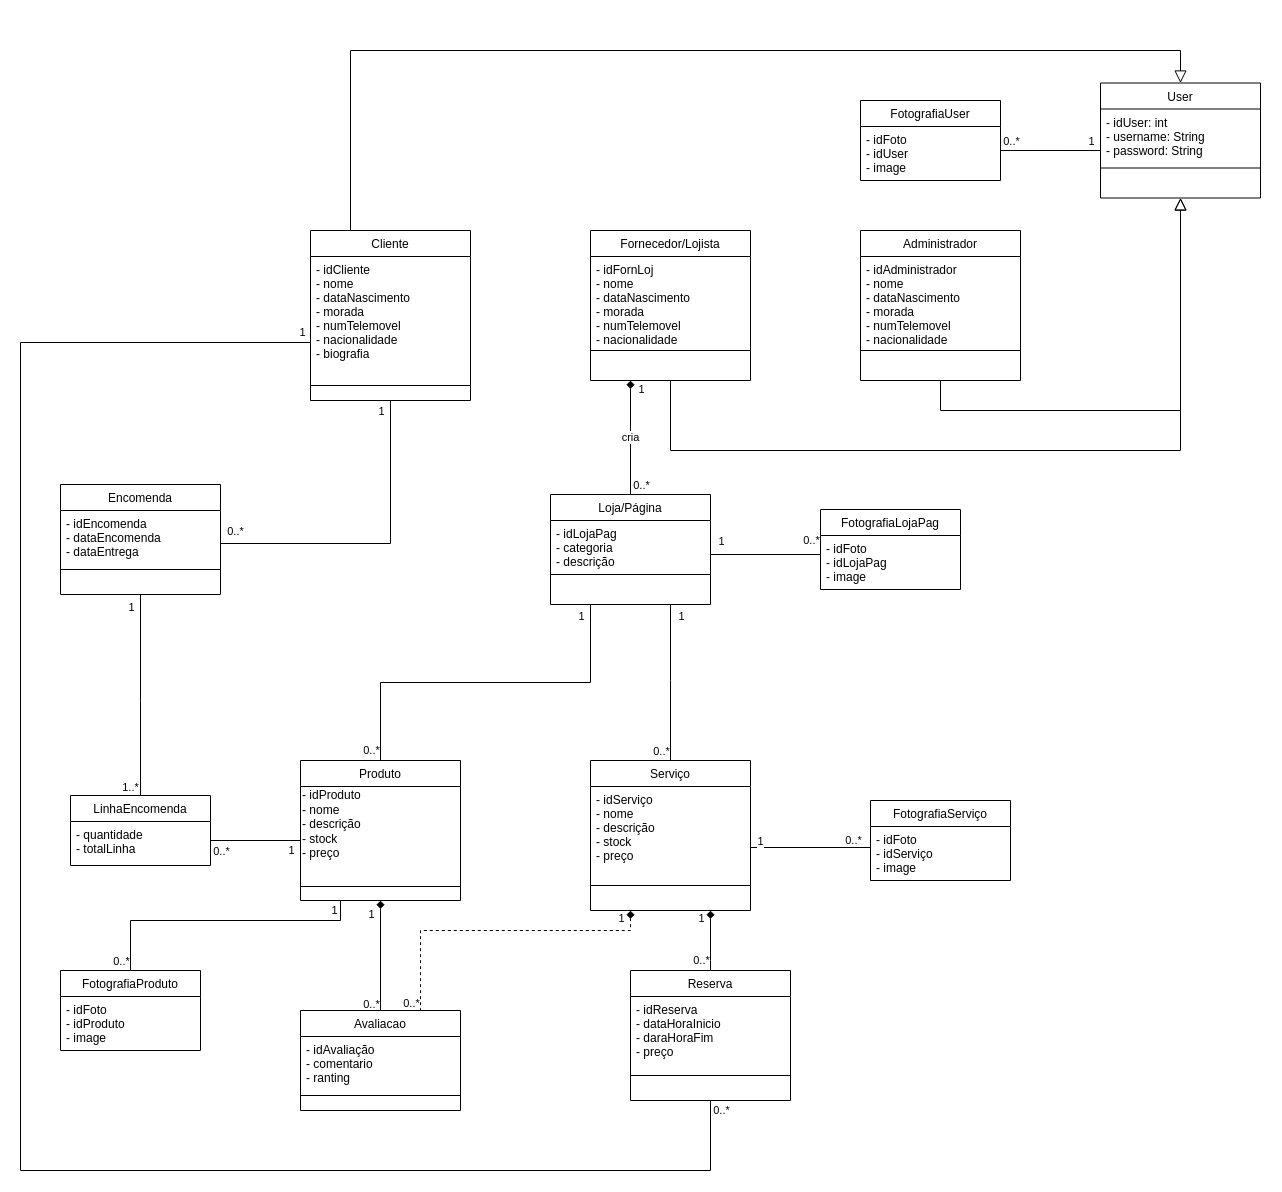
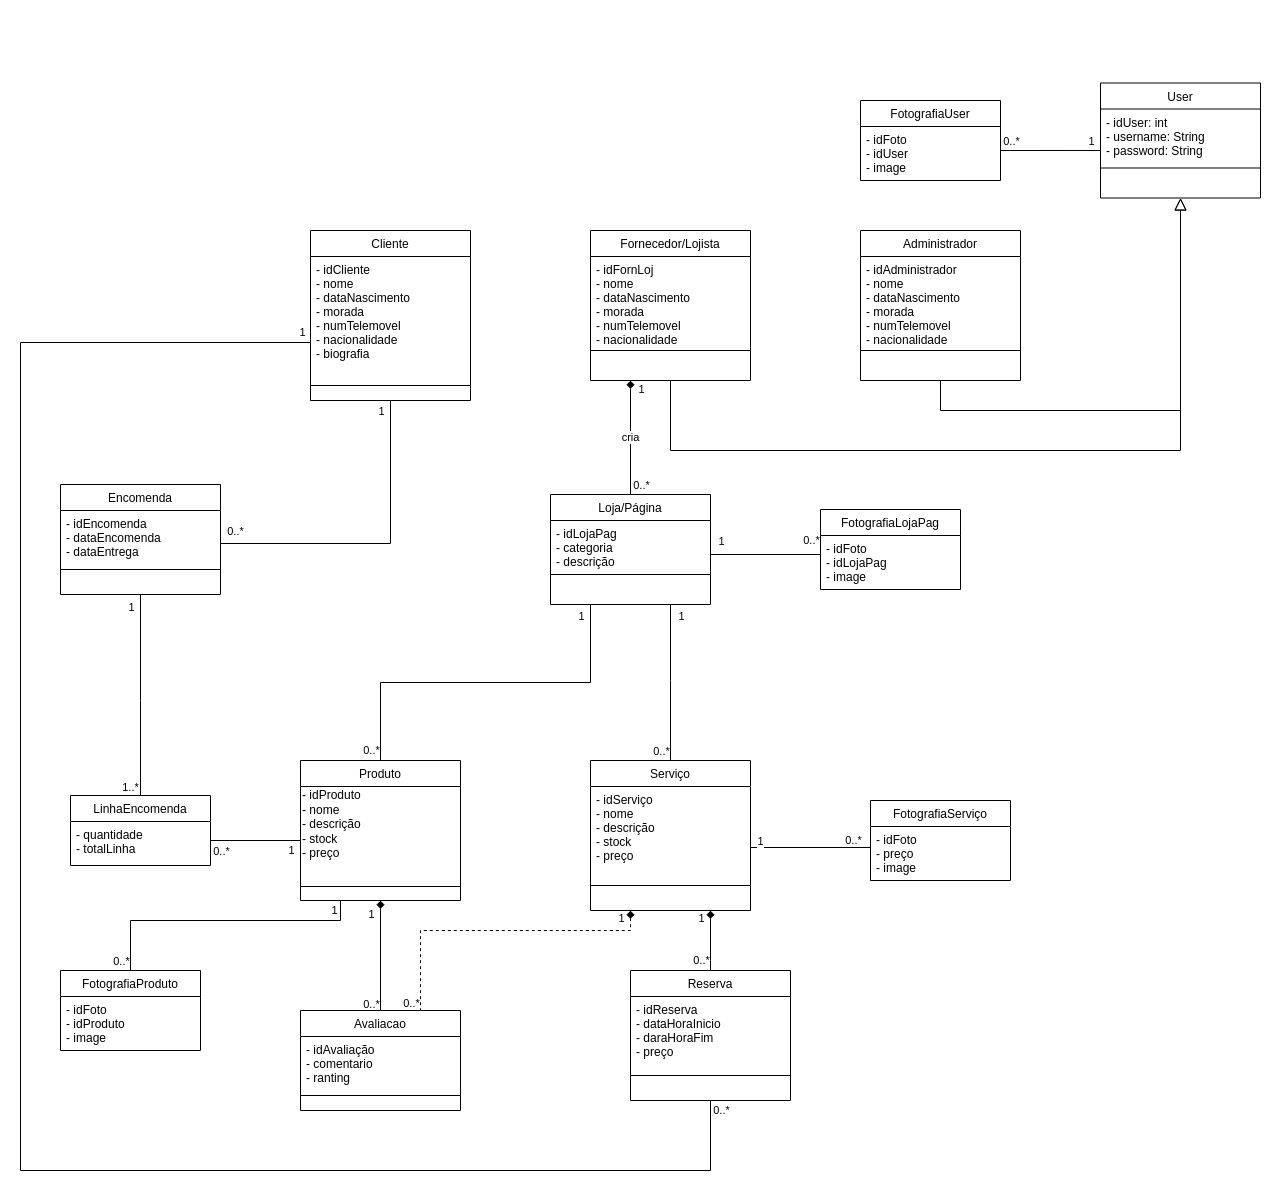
(686, 51) -> none
(900, 840) -> (900, 840)
